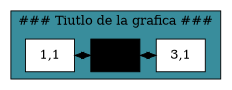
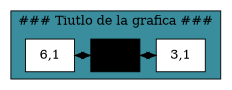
(50, 55) -> (50, 55)
